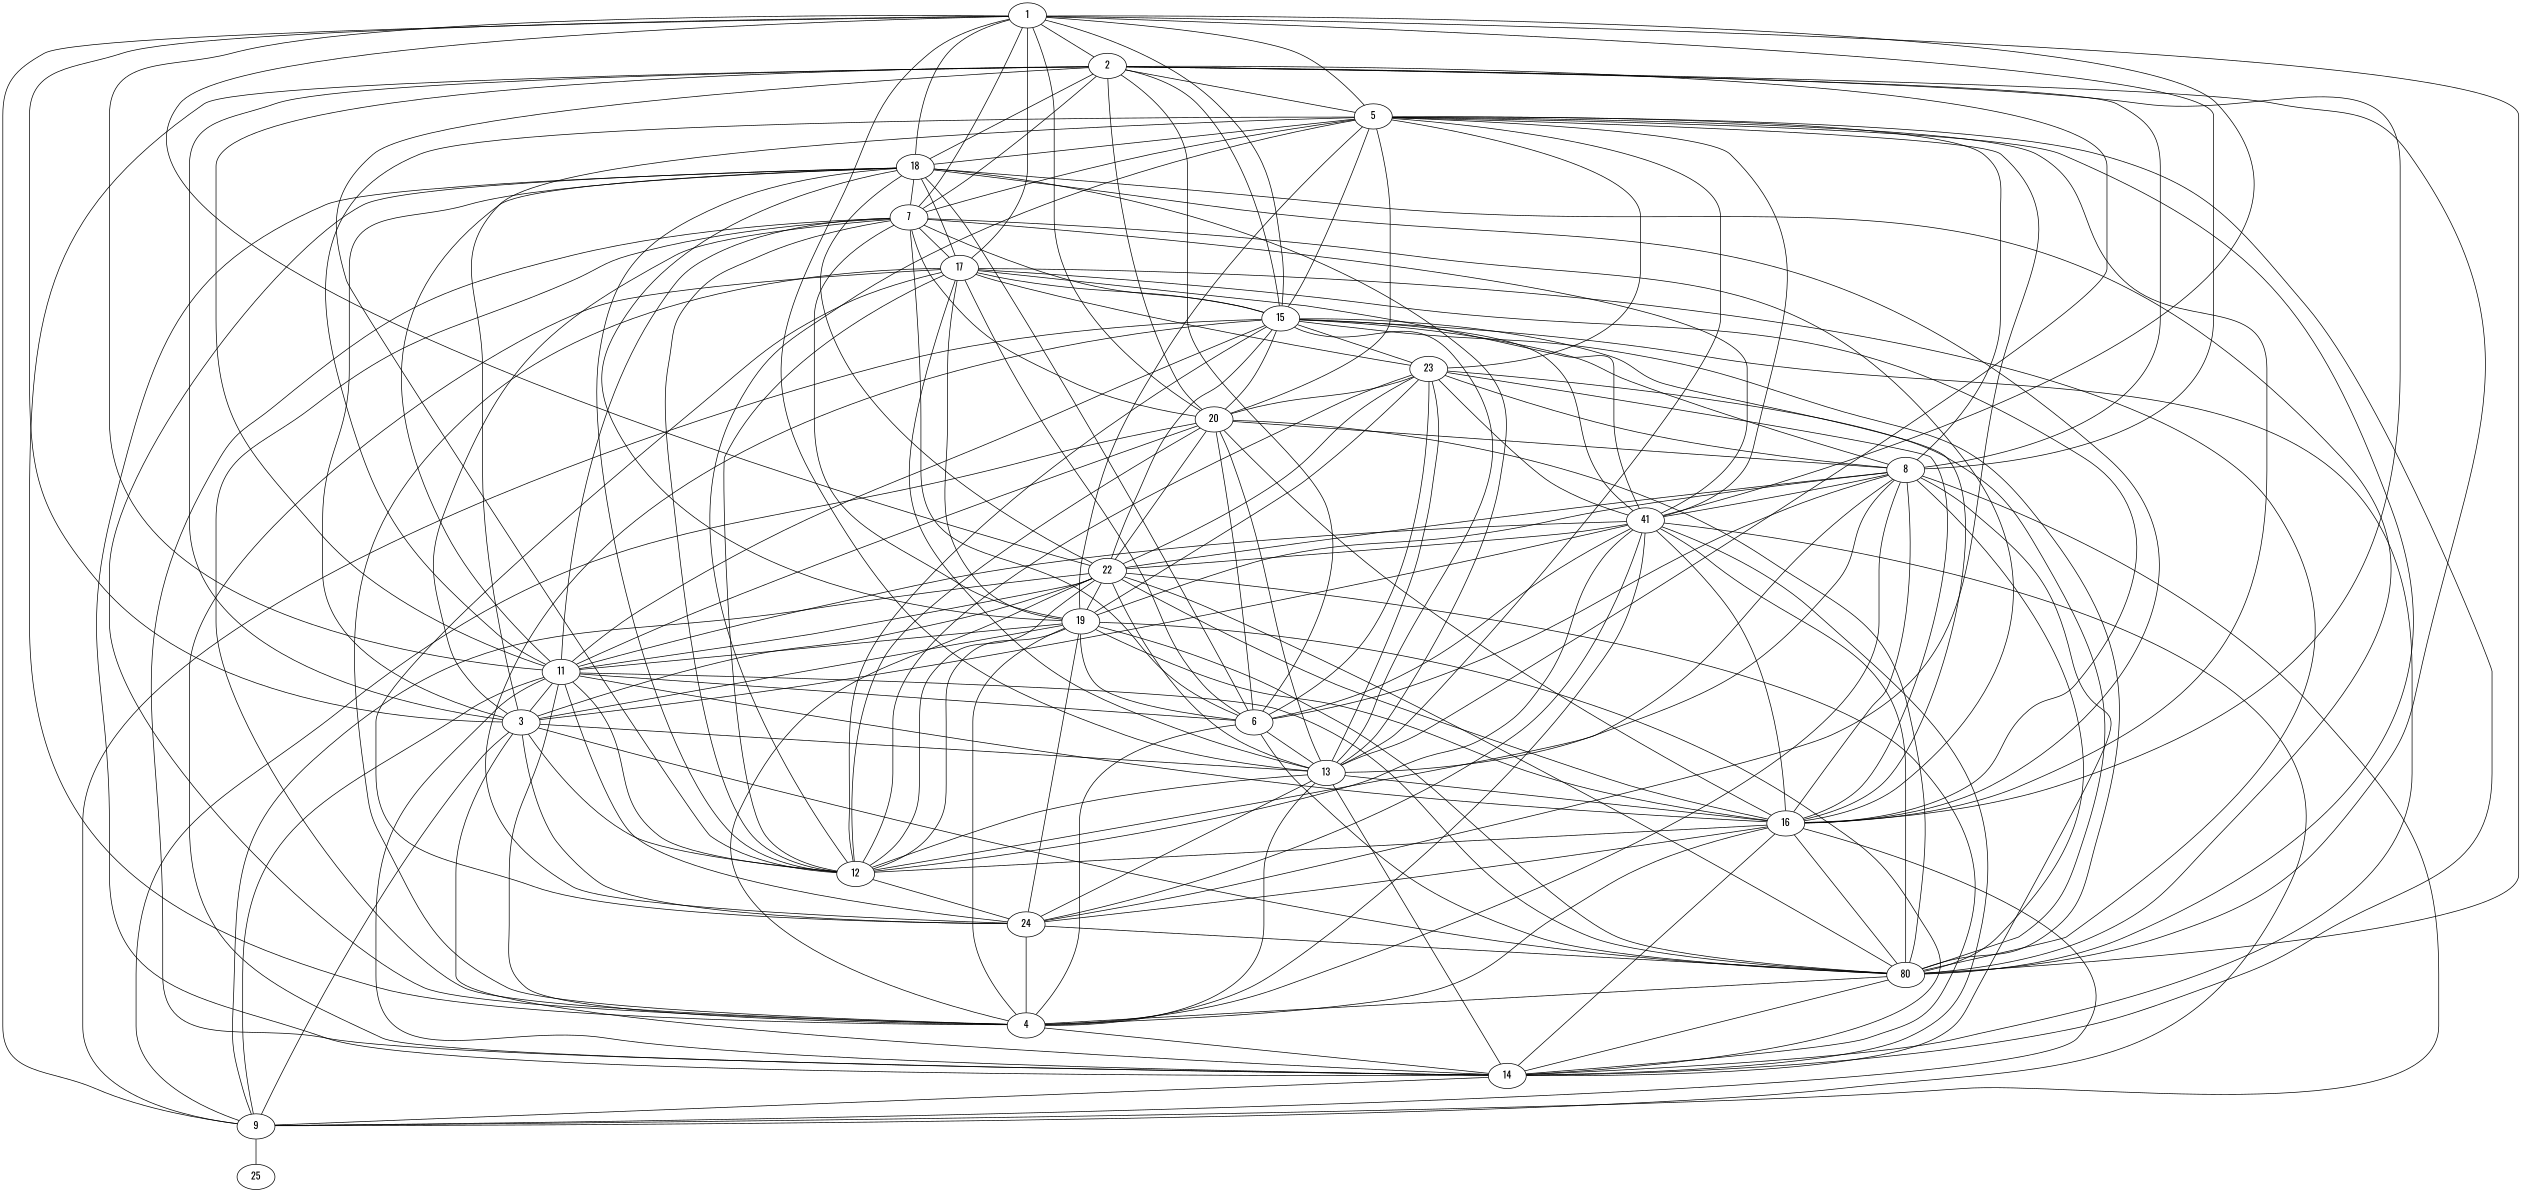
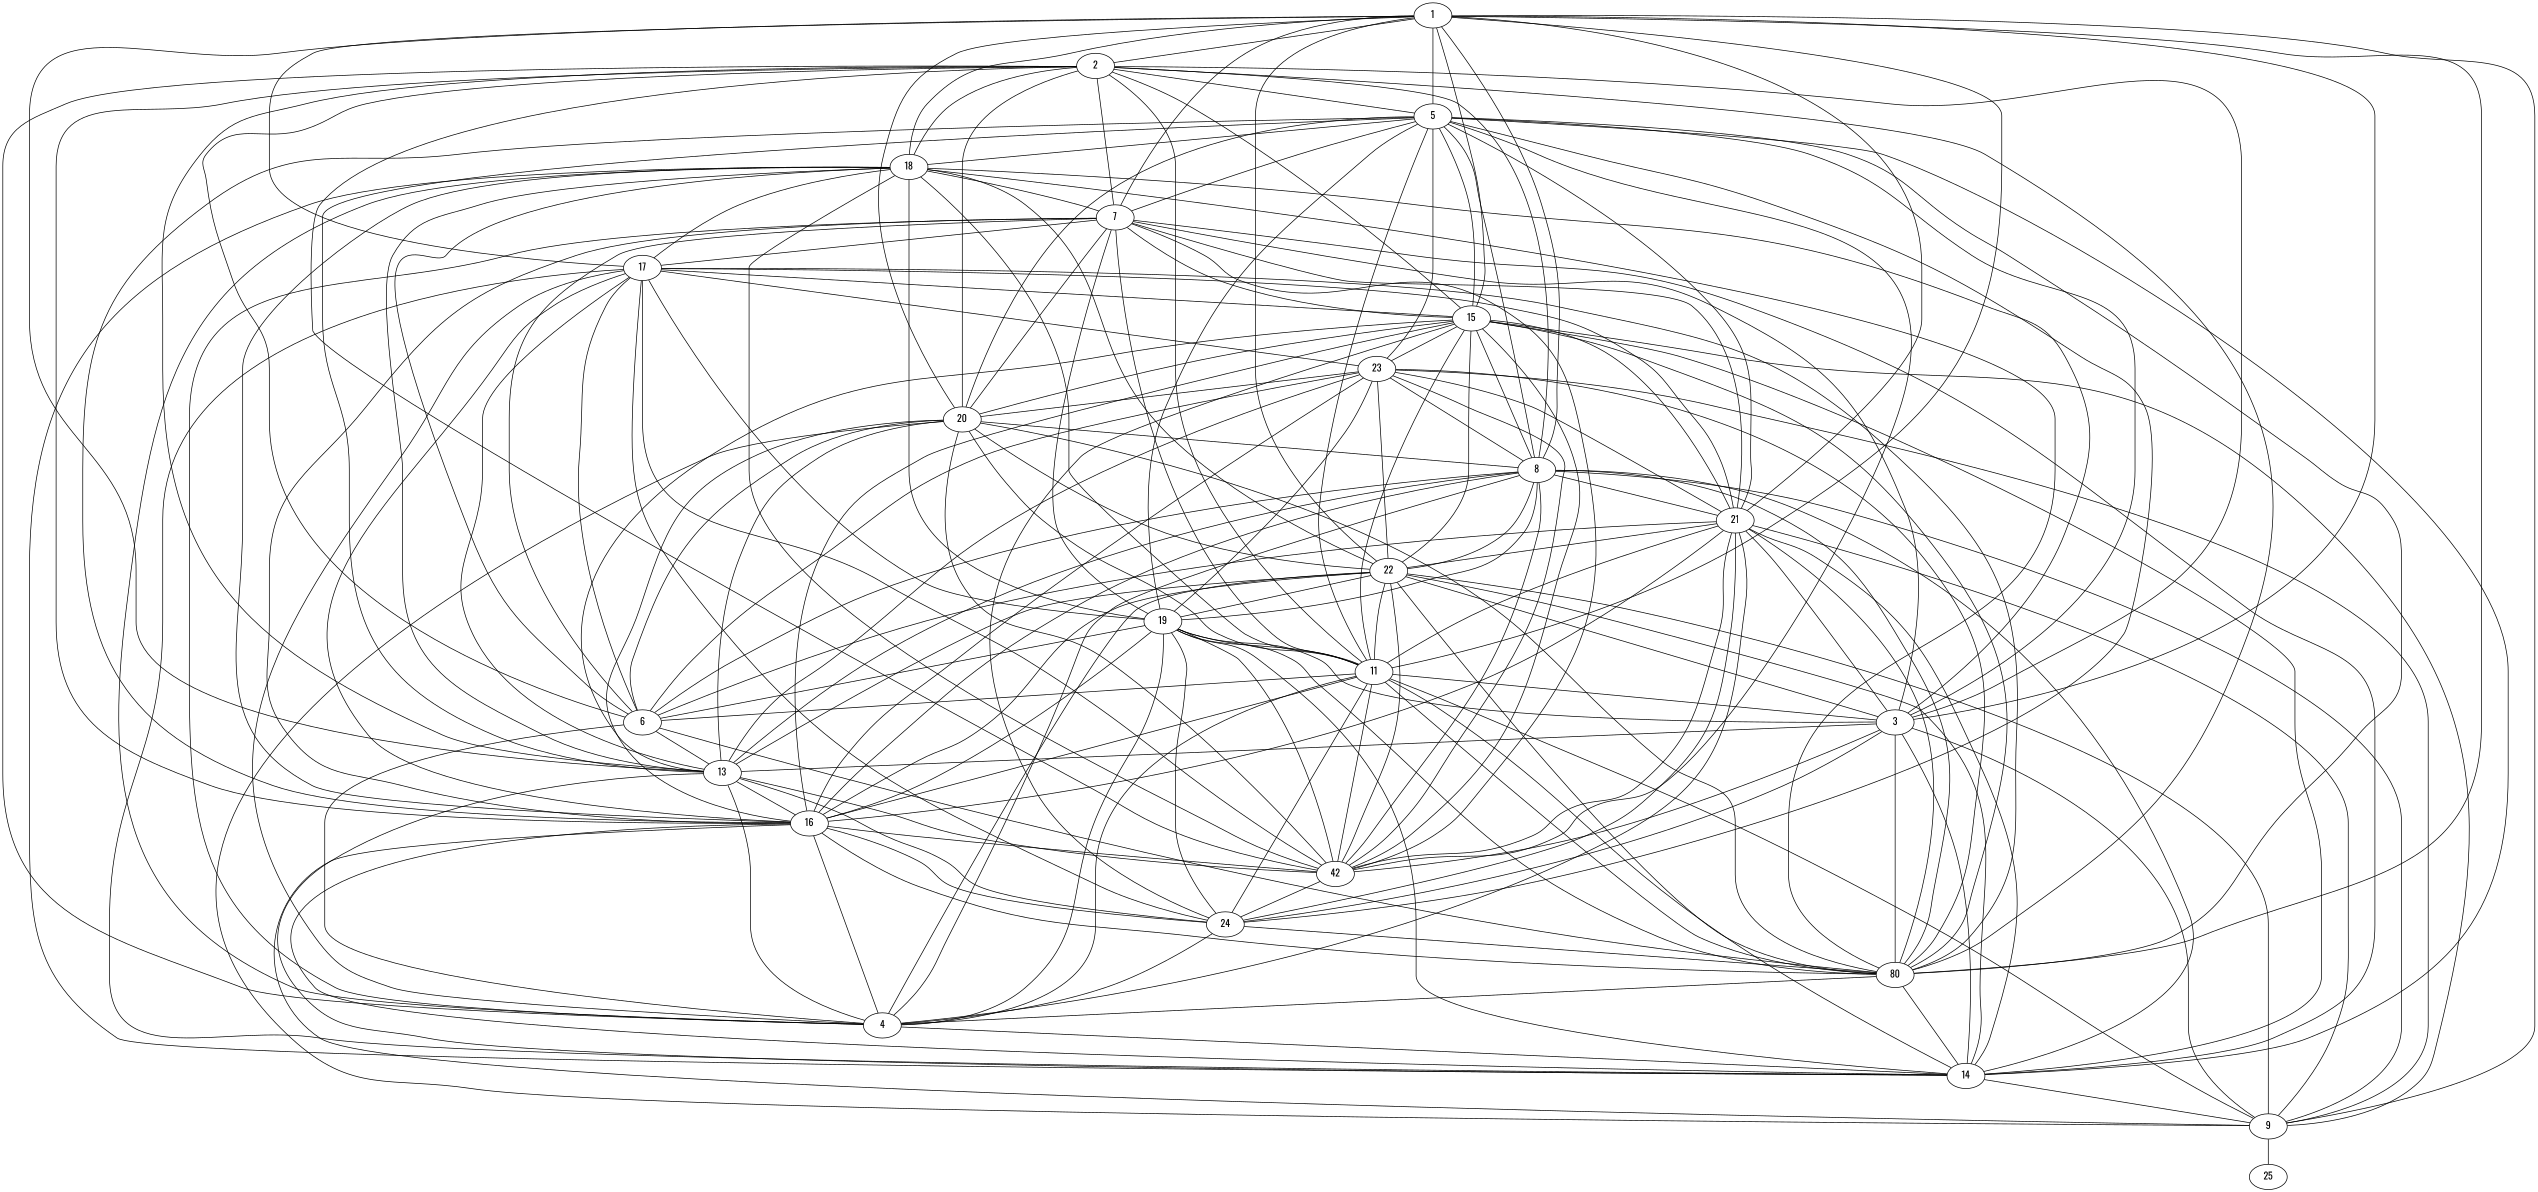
(1645, 520) -> (1735, 520)
none -> (2186, 534)
(856, 874) -> (1335, 874)
